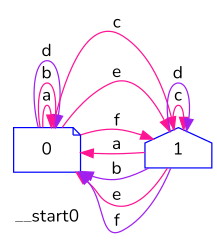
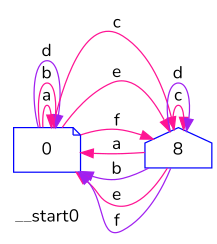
(178, 150) -> (178, 150)
